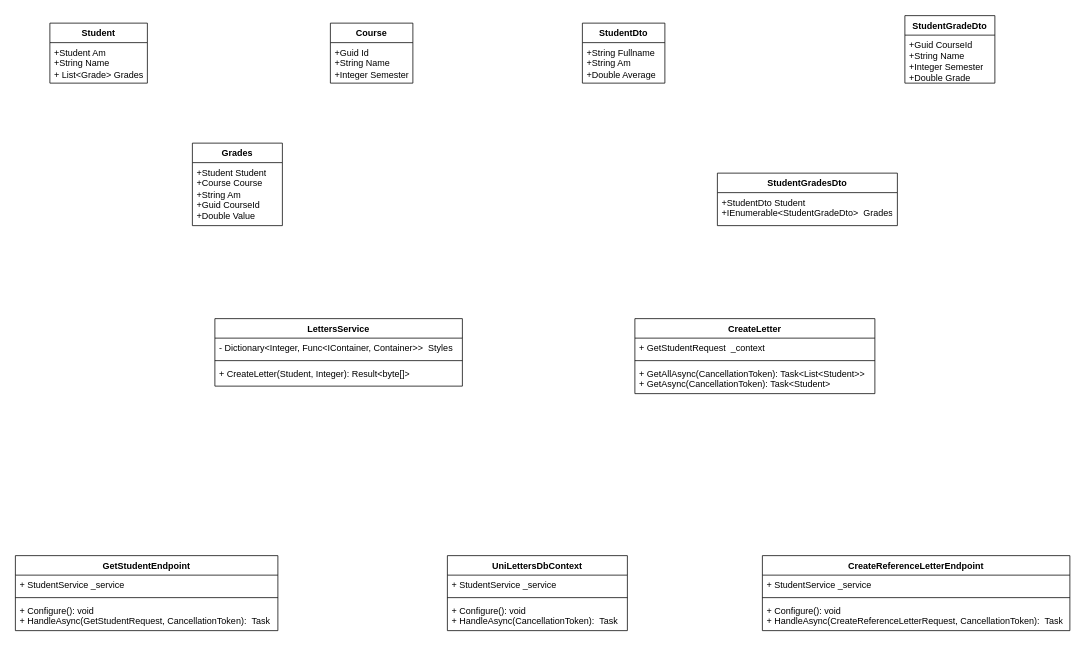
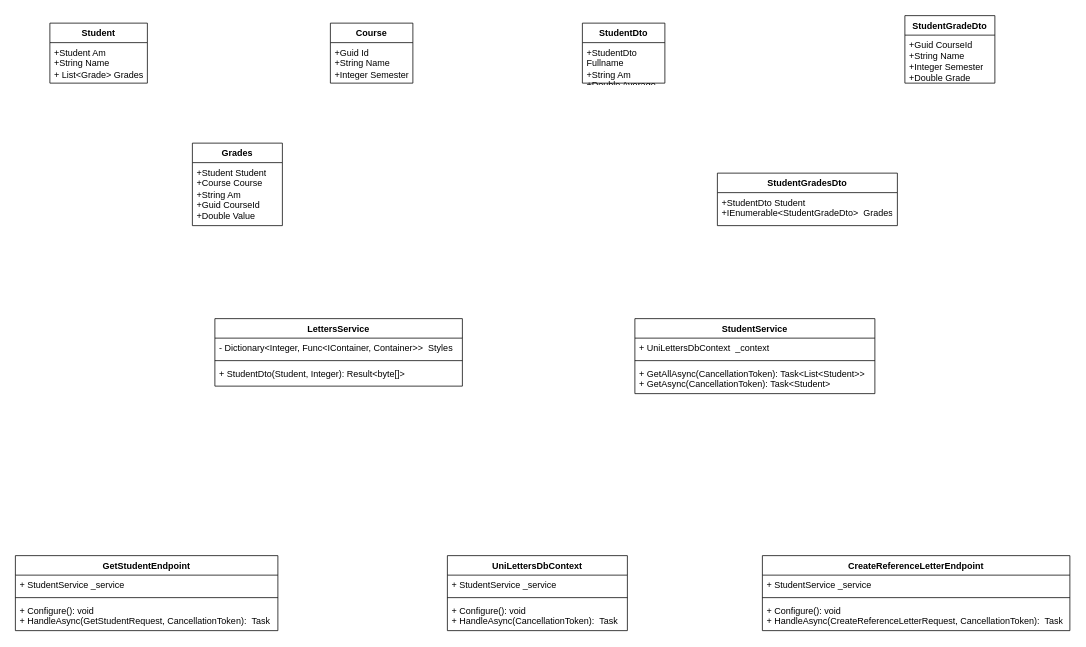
(623, 64) -> (624, 69)
(755, 329) -> (755, 329)
(710, 349) -> (714, 349)
(333, 374) -> (328, 374)
